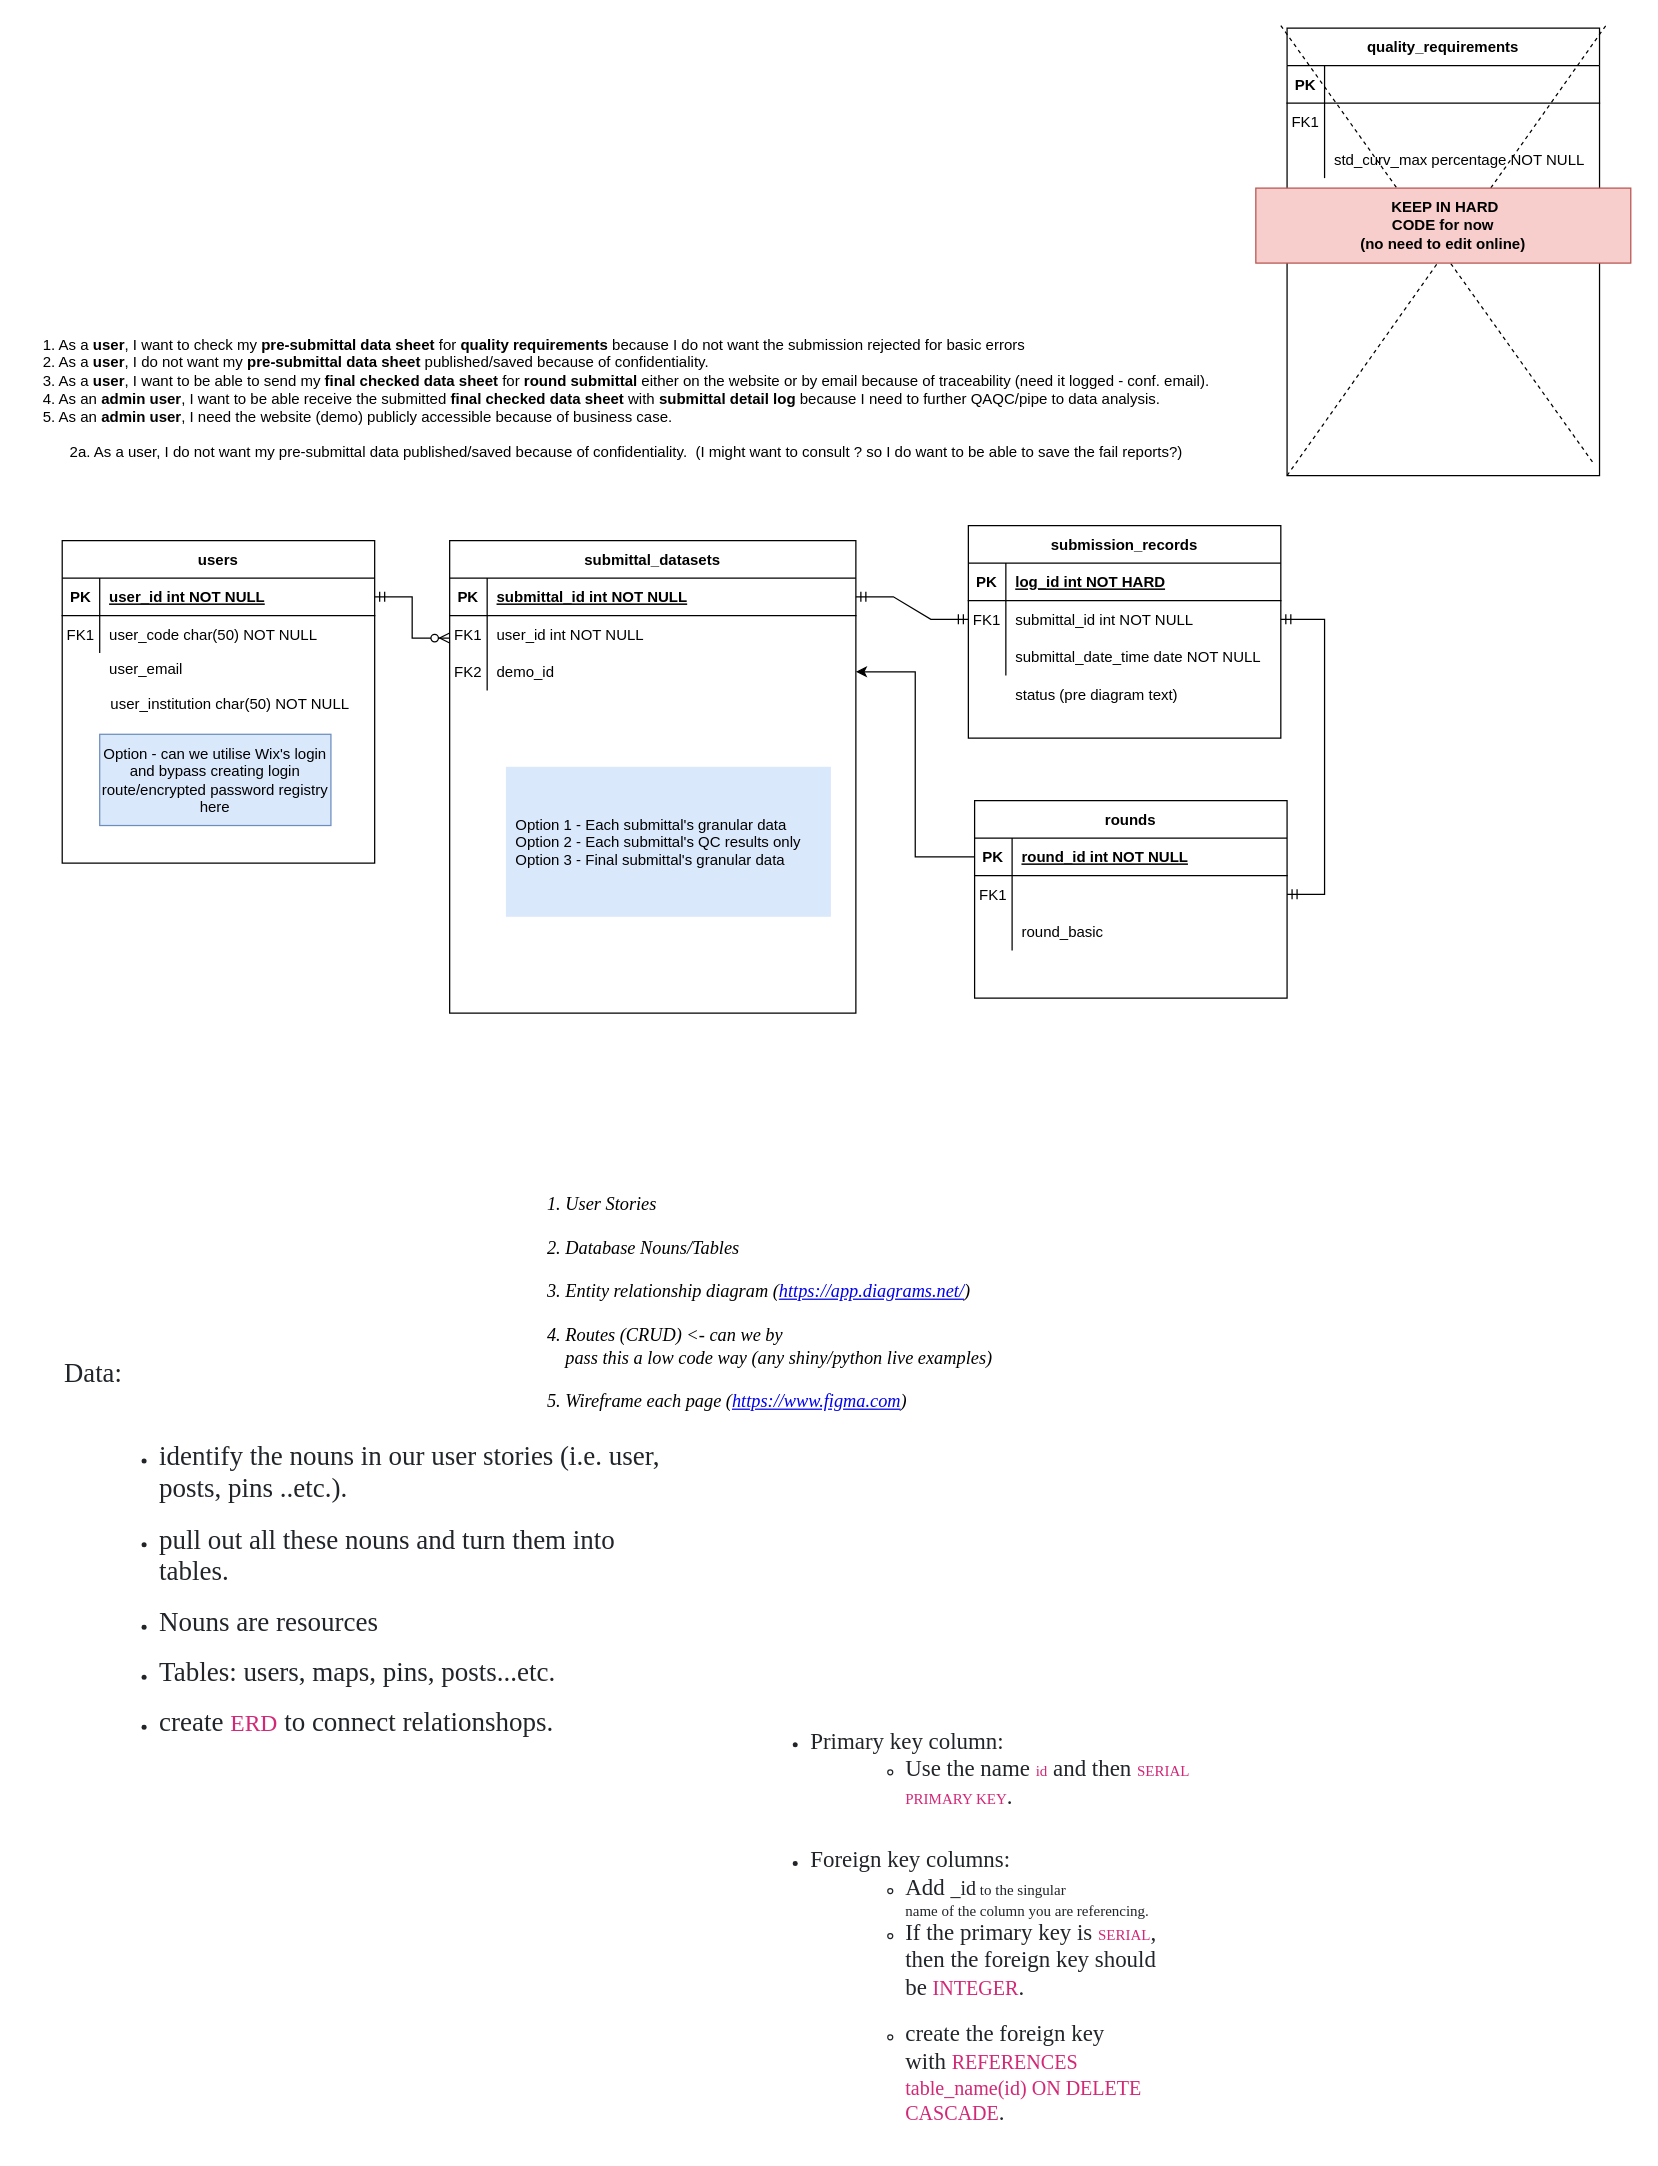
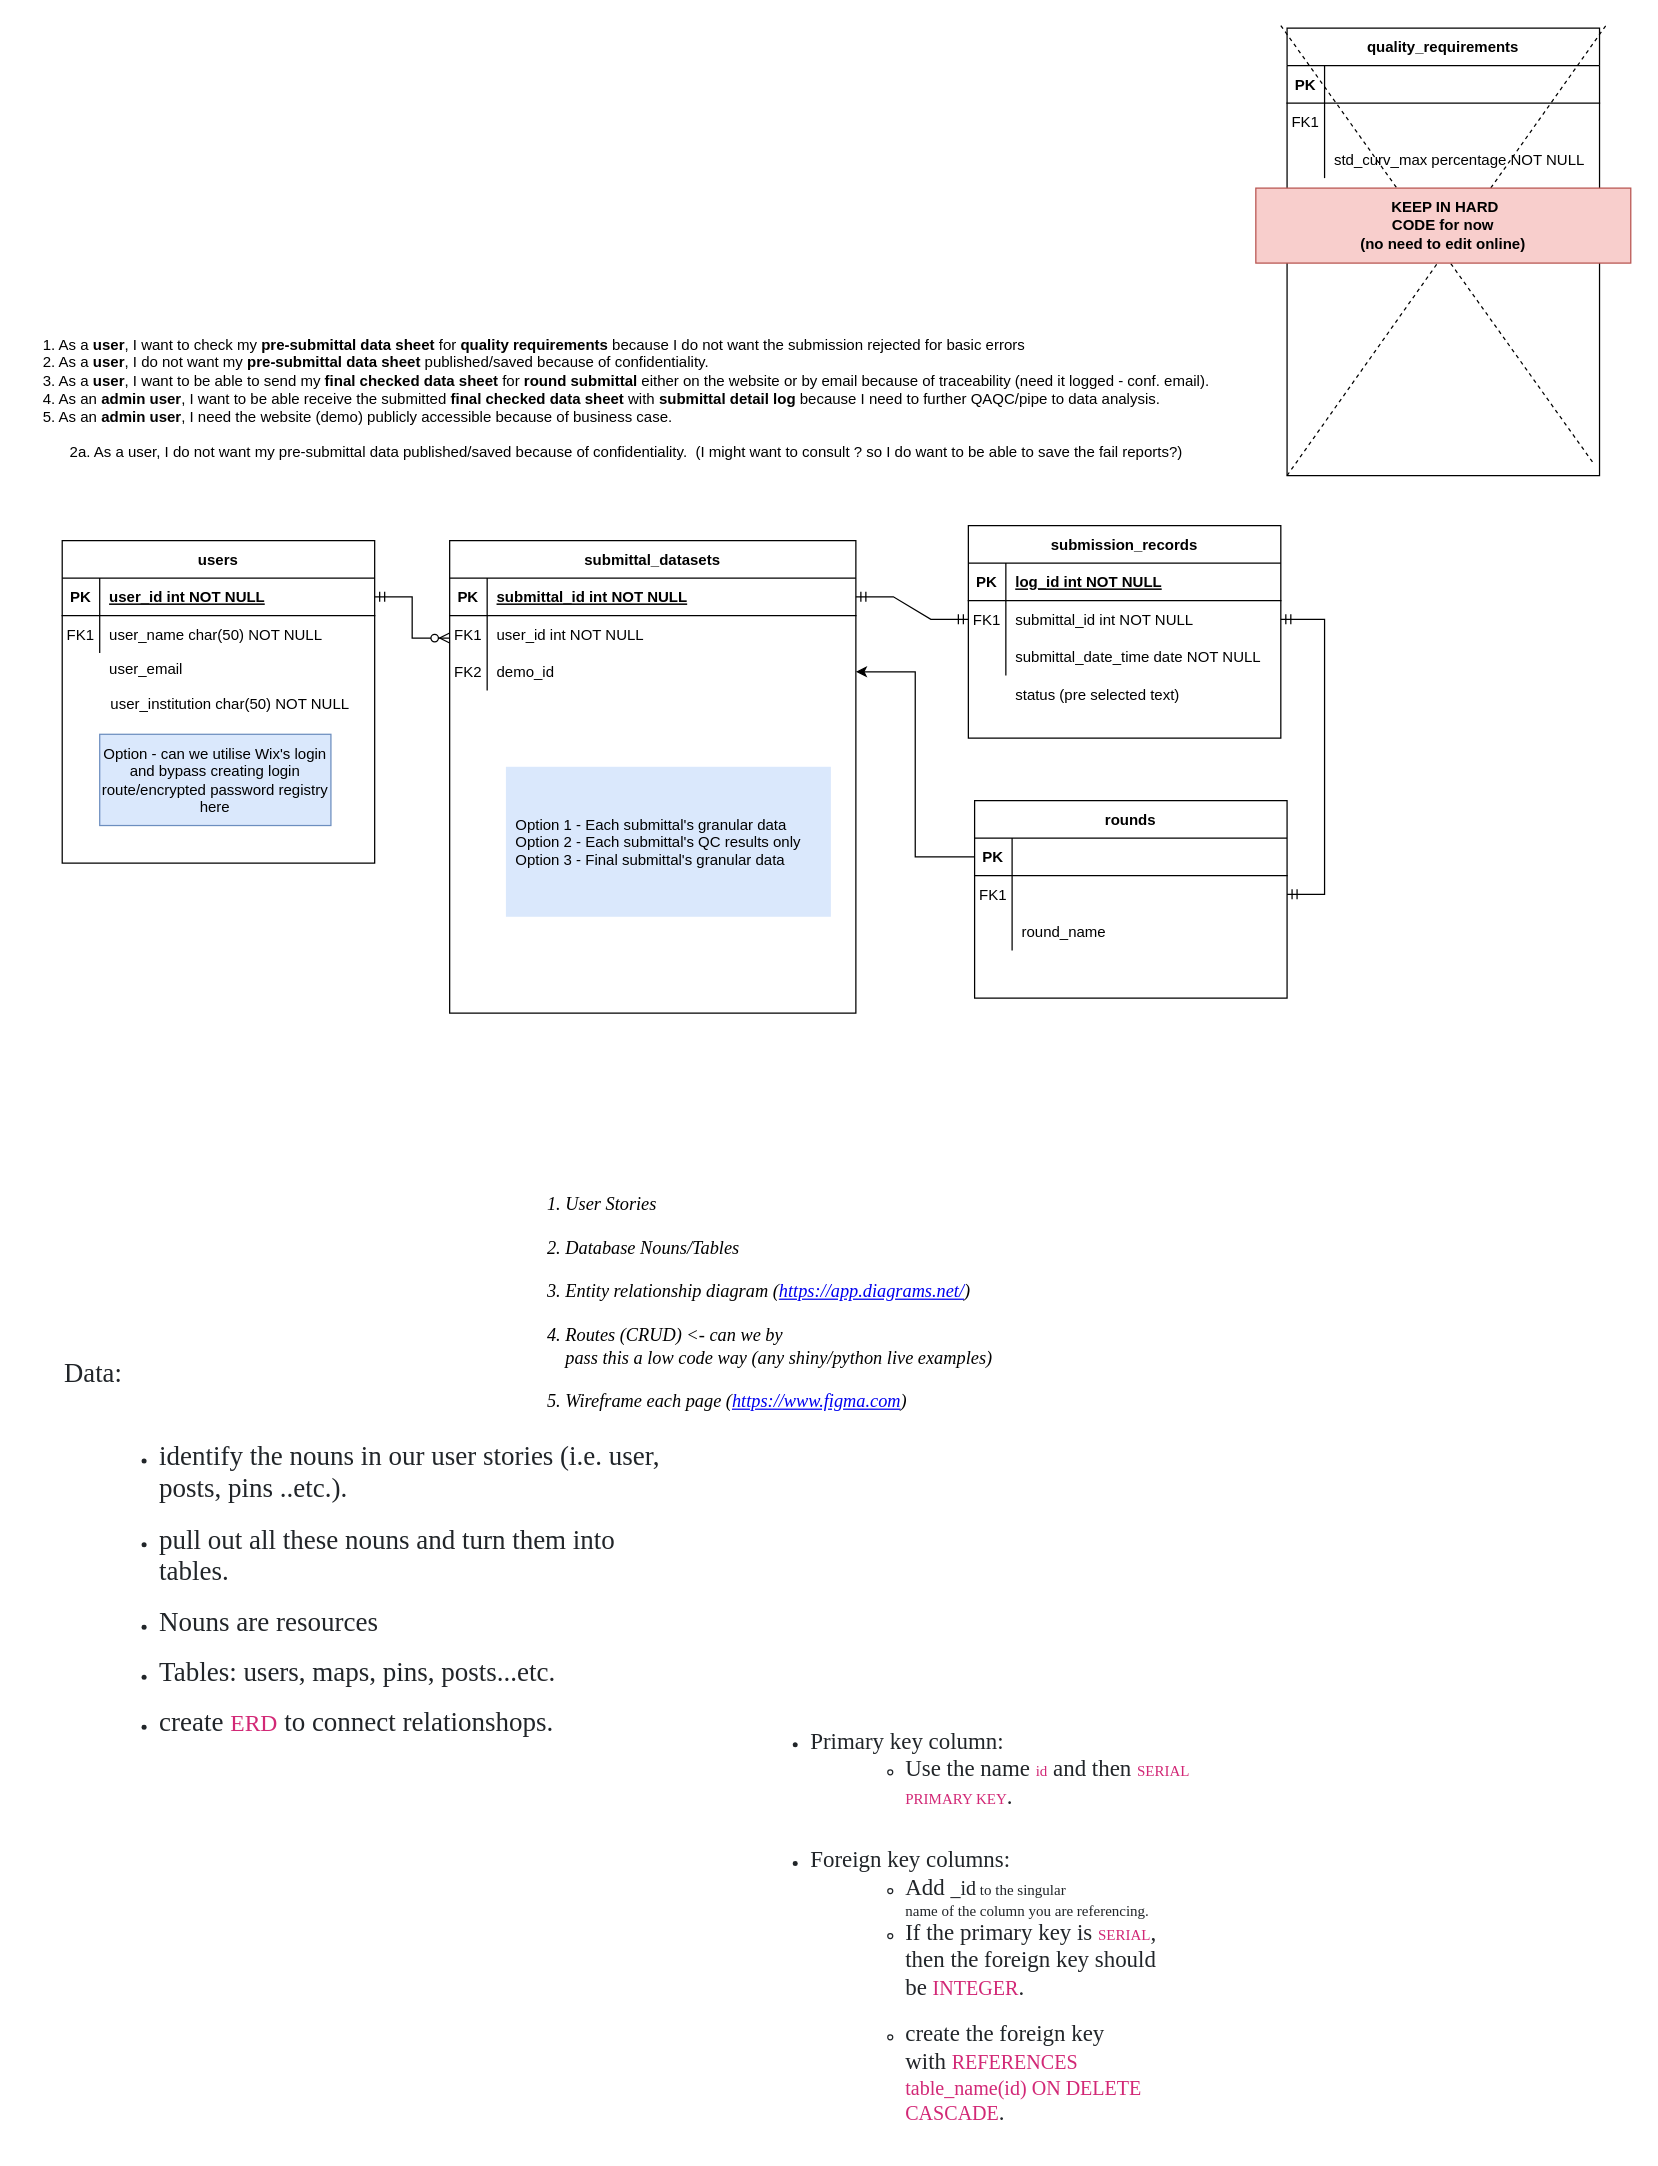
(1085, 583) -> (1085, 583)
(216, 635) -> (216, 635)
(1112, 695) -> (1116, 695)
(1149, 857) -> none
(1066, 933) -> (1063, 933)
